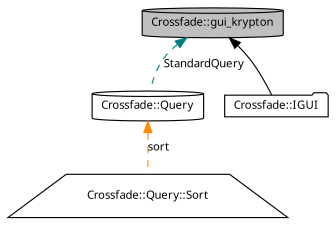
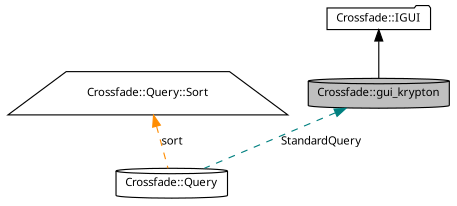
(257, 69) -> (379, 60)
(148, 154) -> (162, 147)
